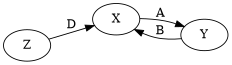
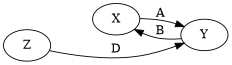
(67, 34) -> (113, 58)
